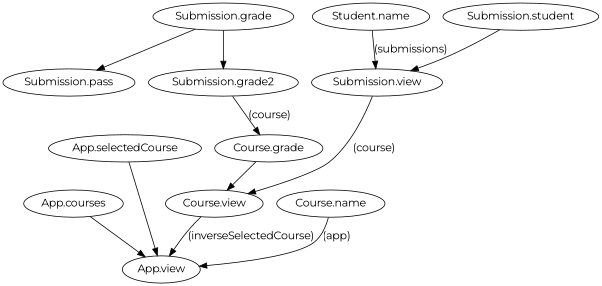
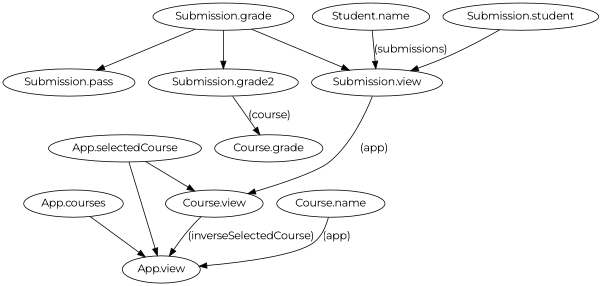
none -> (297, 48)
(374, 148) -> (374, 148)
(244, 173) -> (167, 174)
